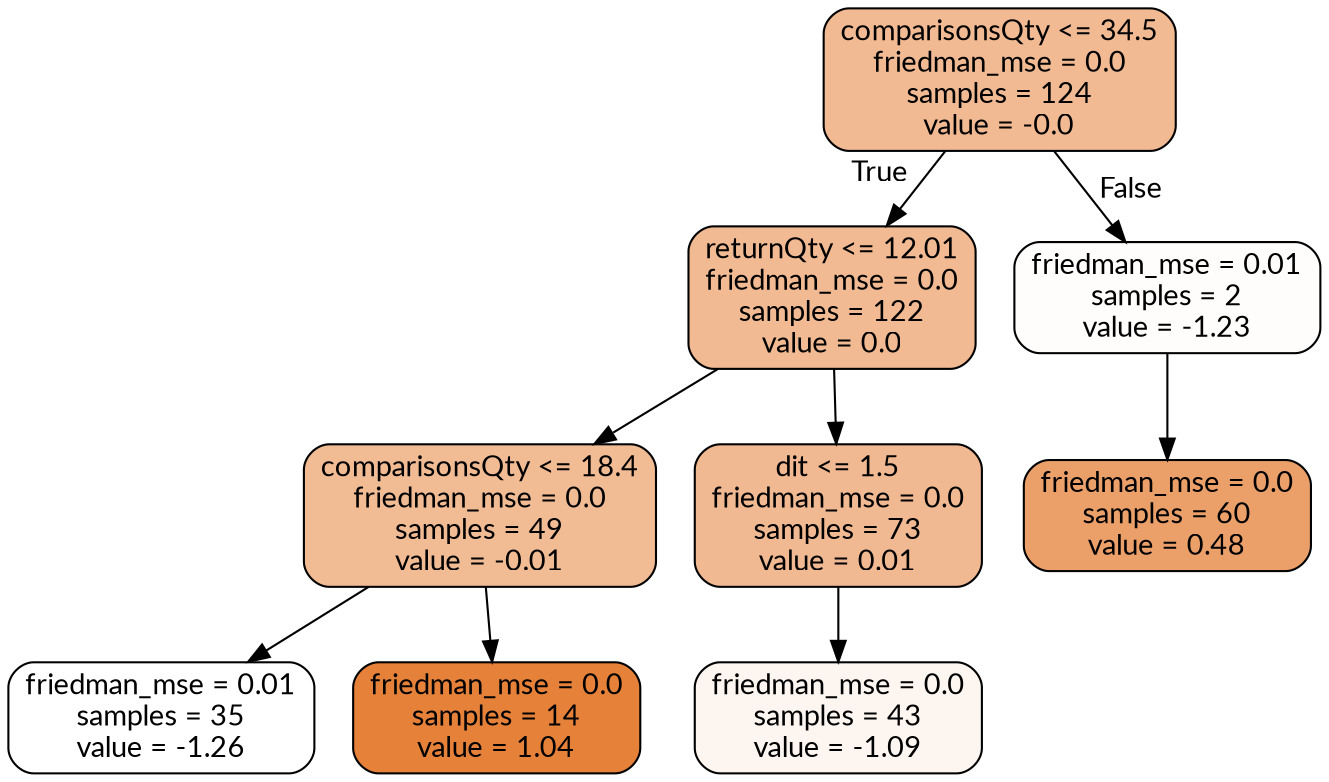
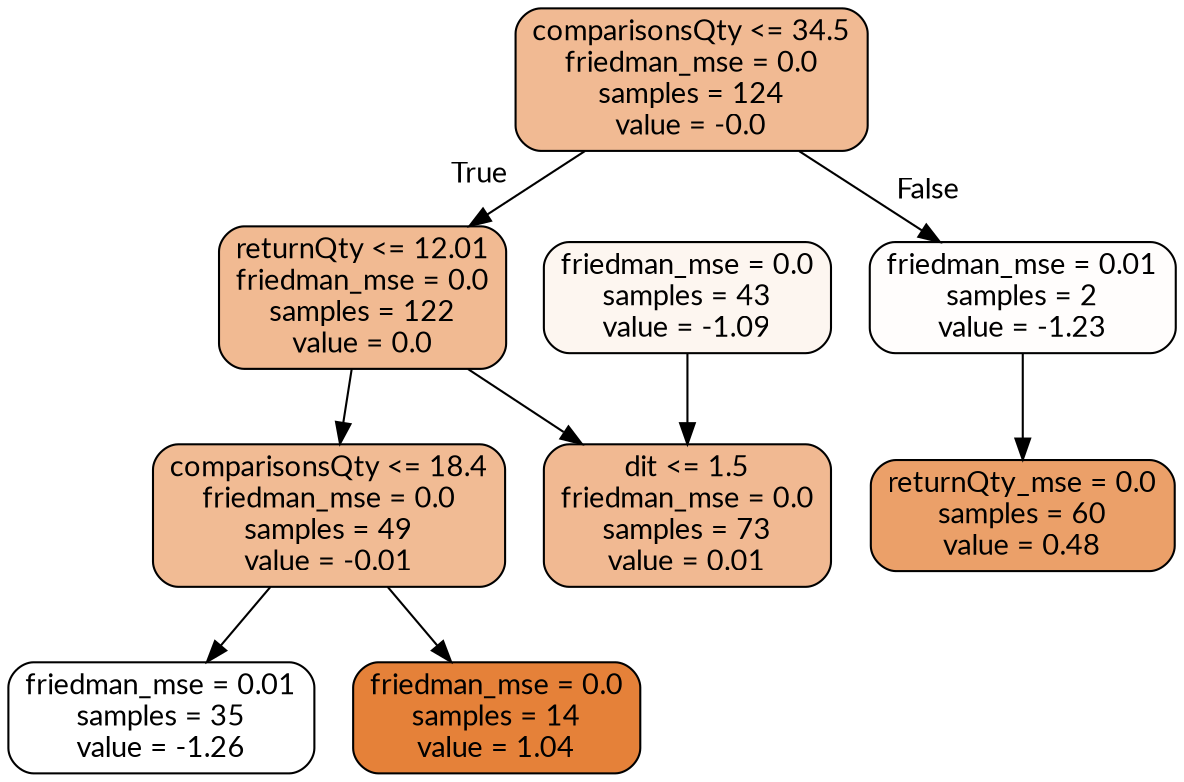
(1167, 516) -> (1023, 516)
(838, 614) -> (687, 388)
